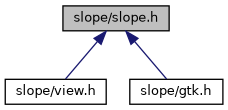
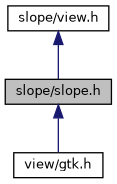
(82, 60) -> (58, 62)
(176, 92) -> (58, 165)
